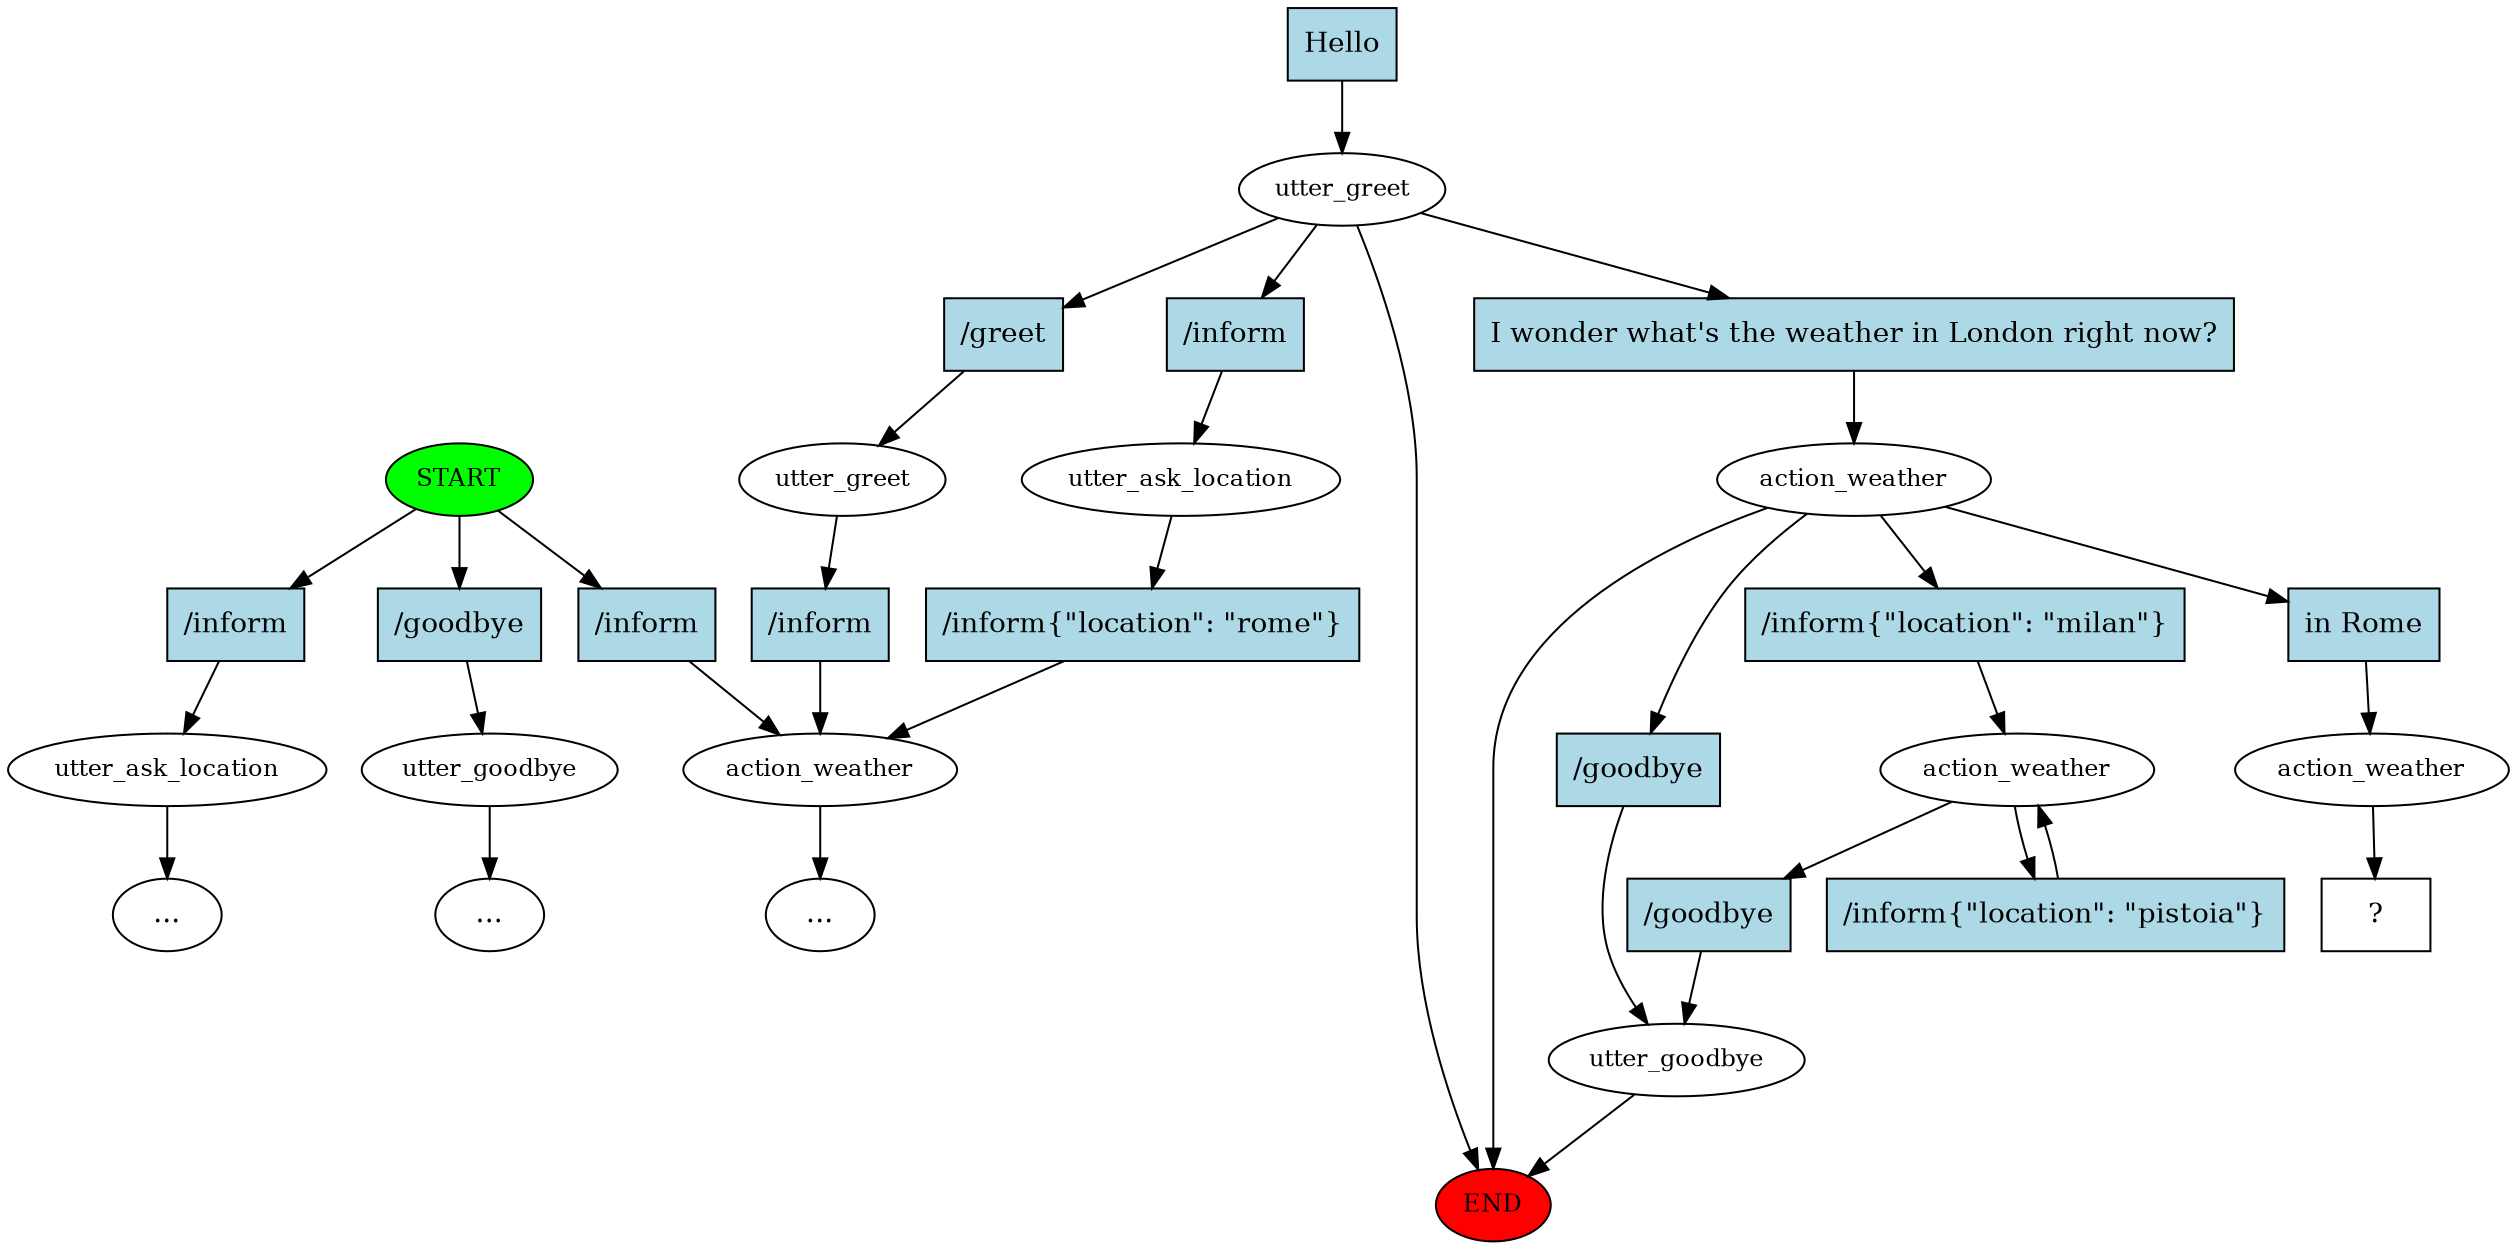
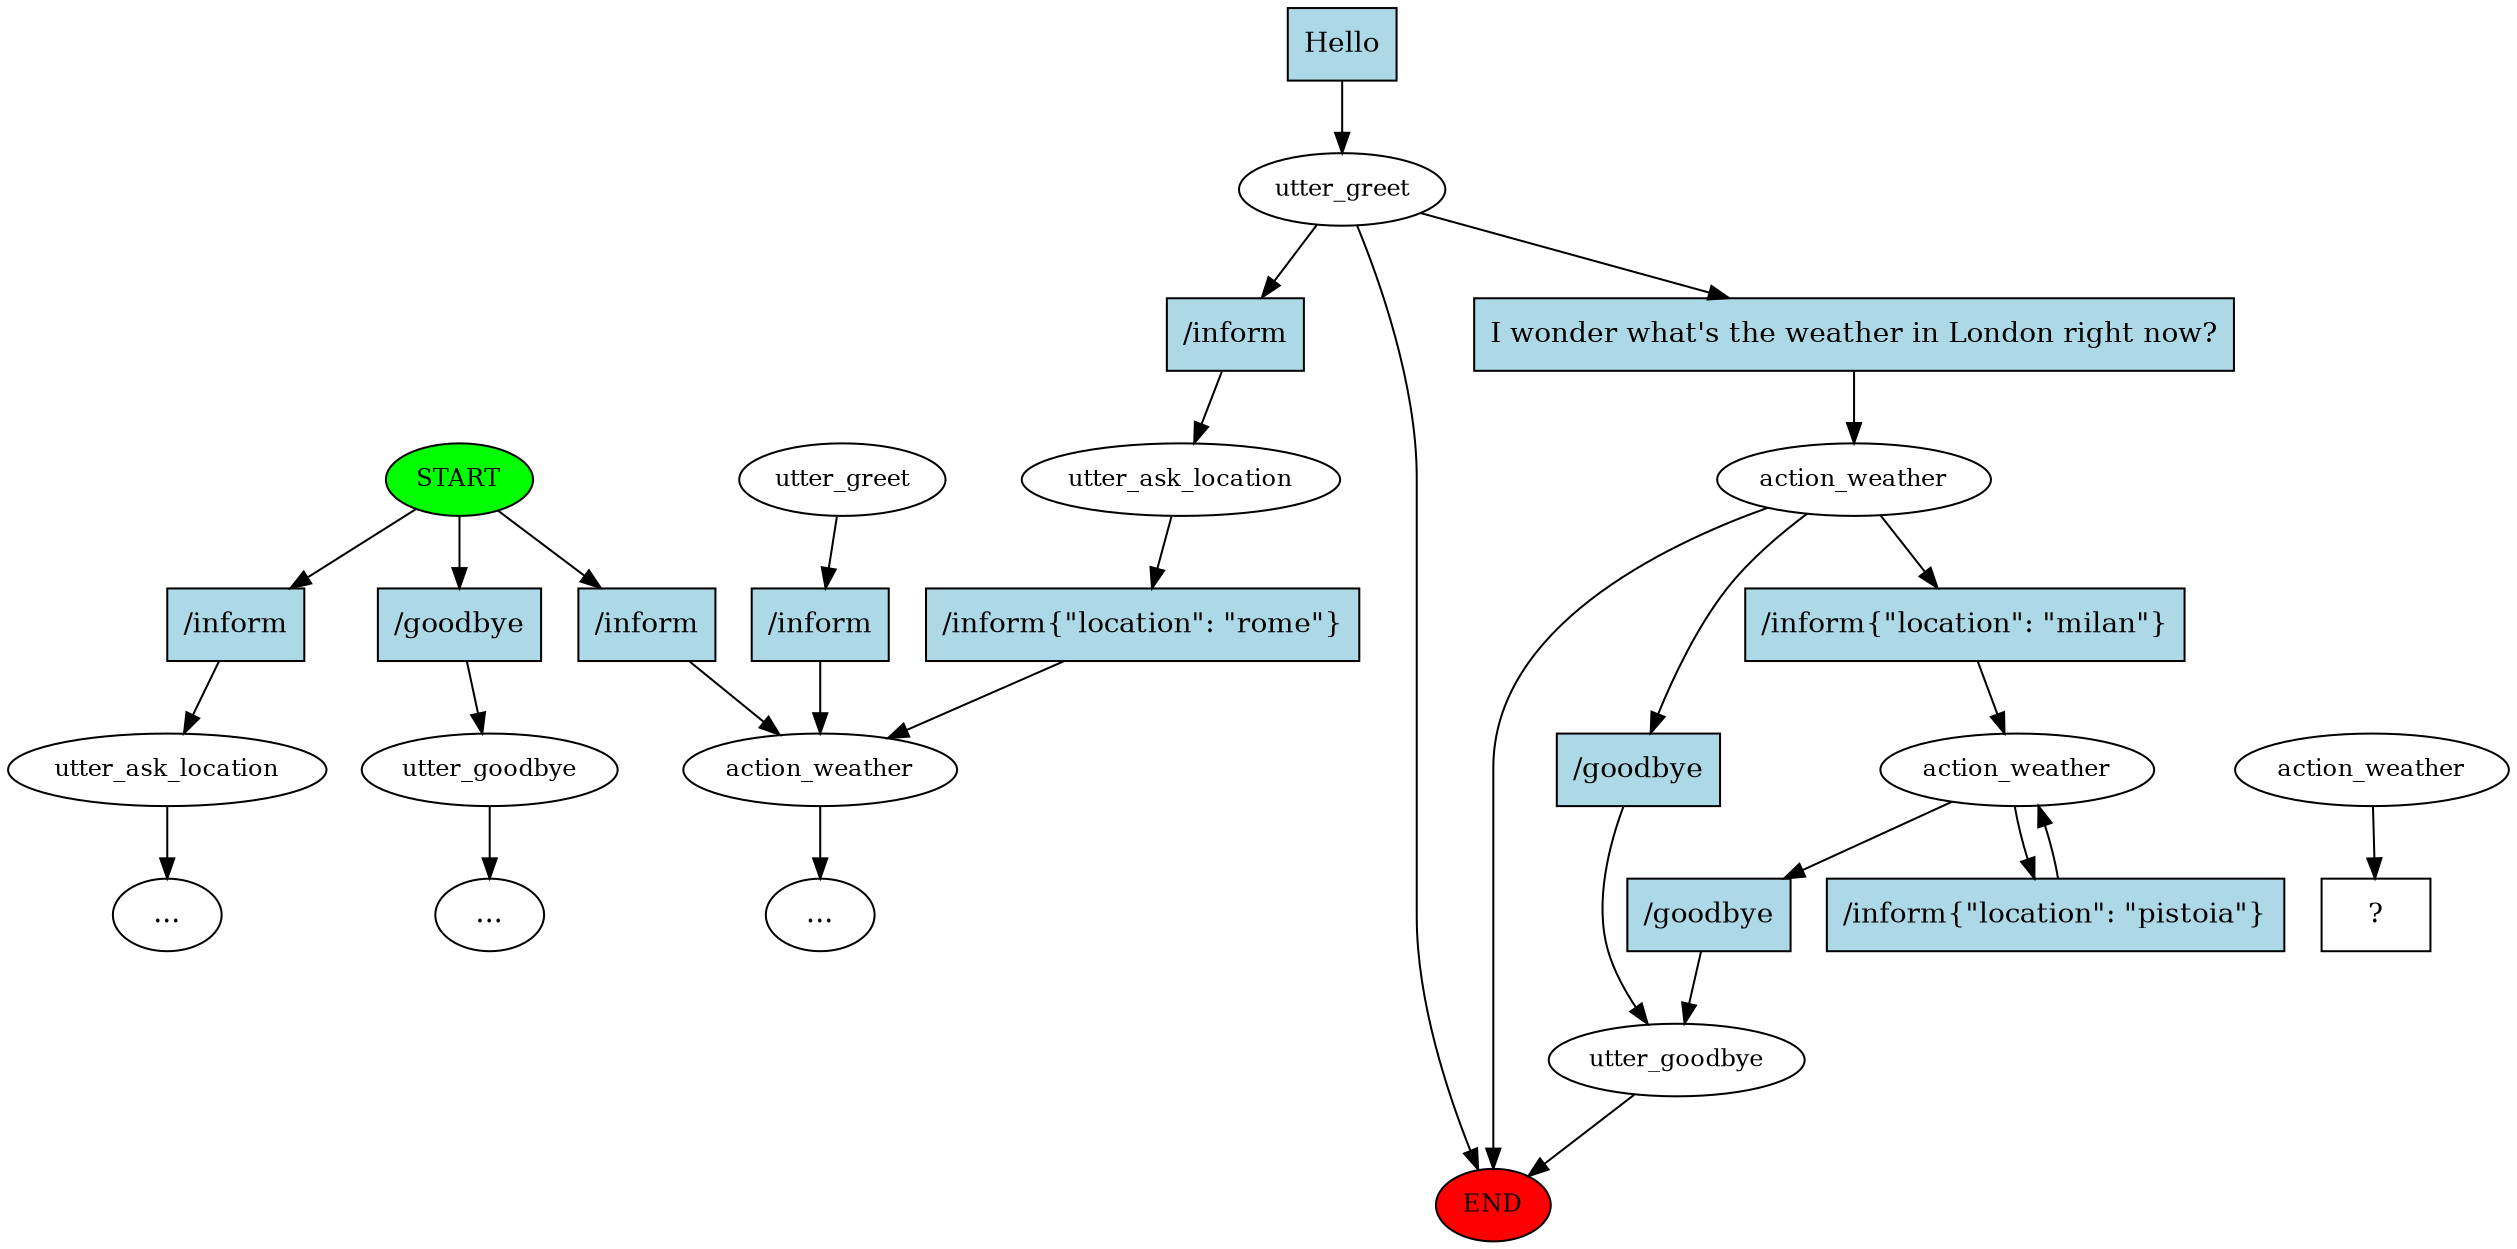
(1004, 335) -> none
(2364, 625) -> none
